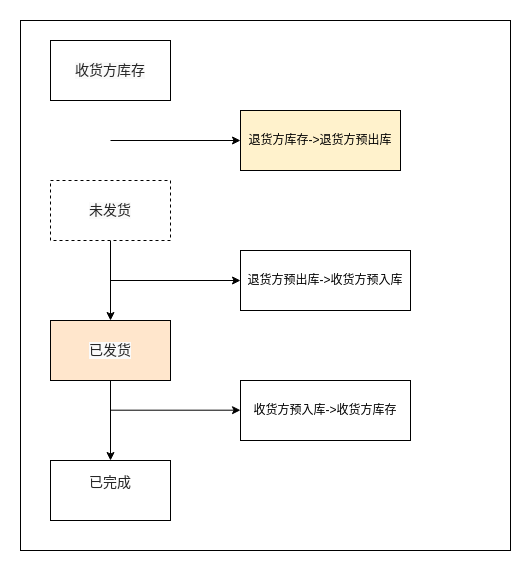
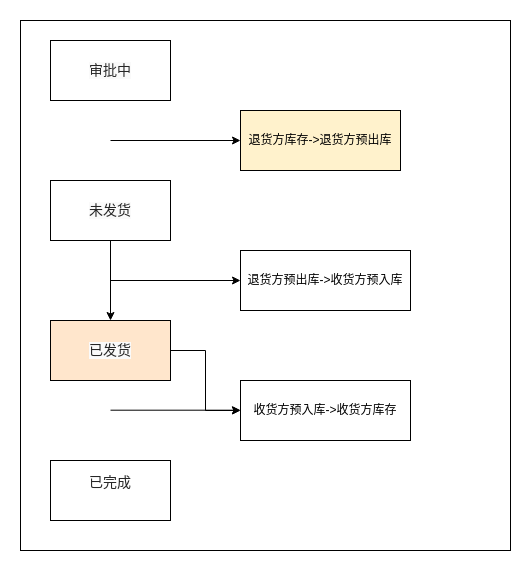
(111, 71) -> (111, 71)
(111, 211) -> (111, 211)
(111, 417) -> (206, 362)
